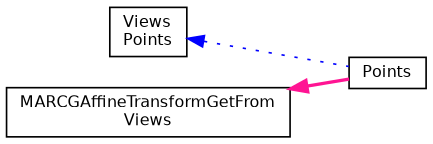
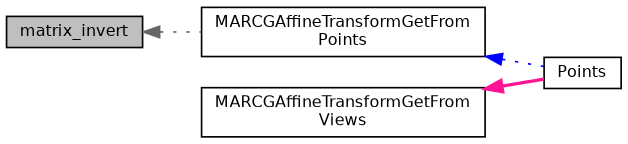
none -> (75, 32)
(148, 32) -> (343, 32)
